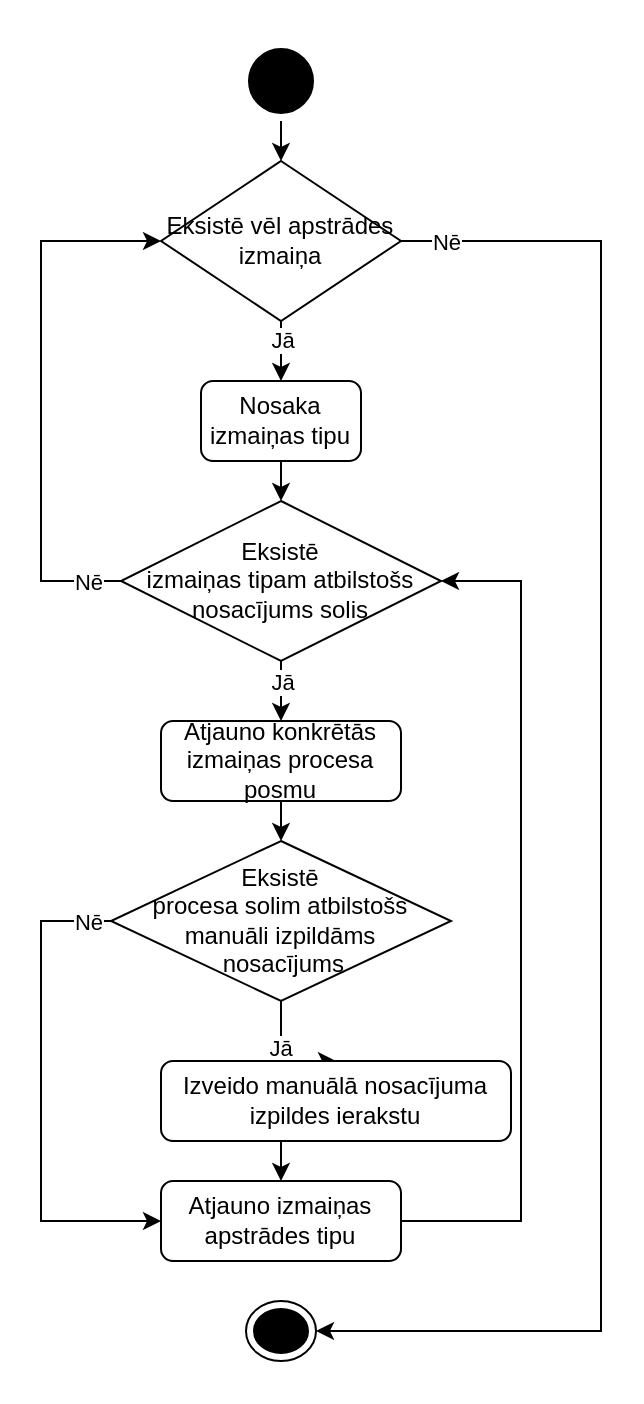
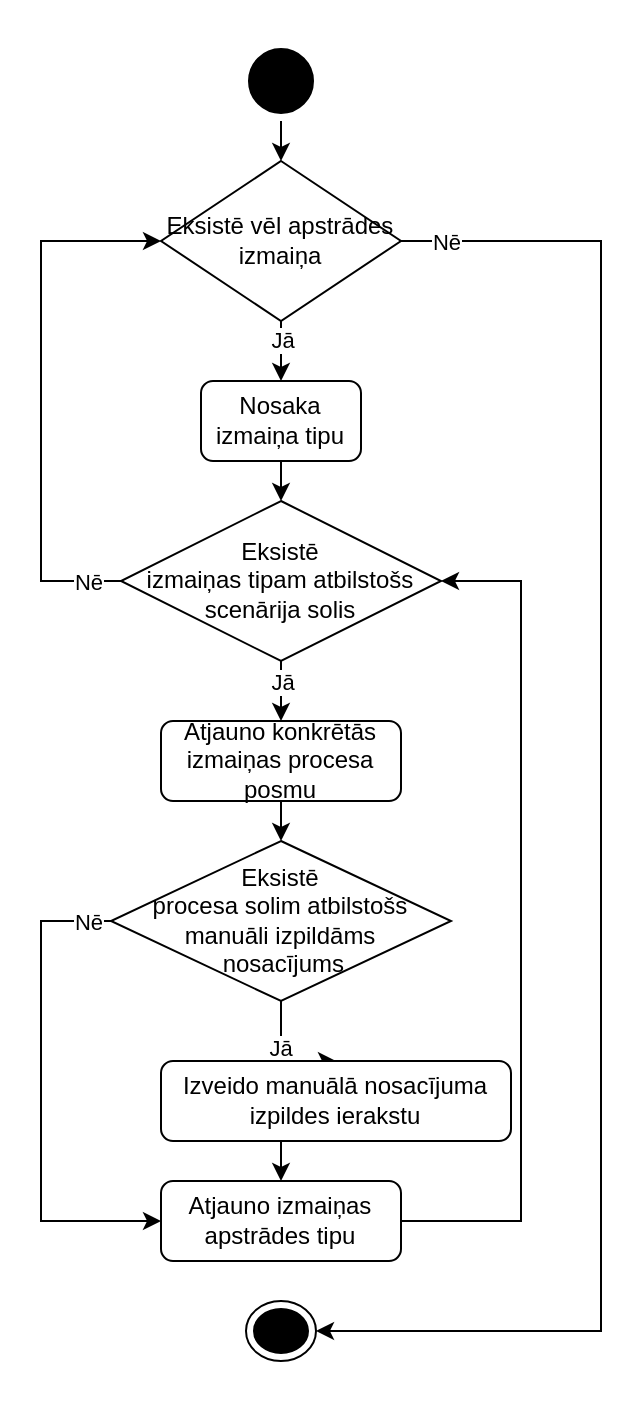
(281, 421) -> (281, 421)
(281, 581) -> (281, 581)
